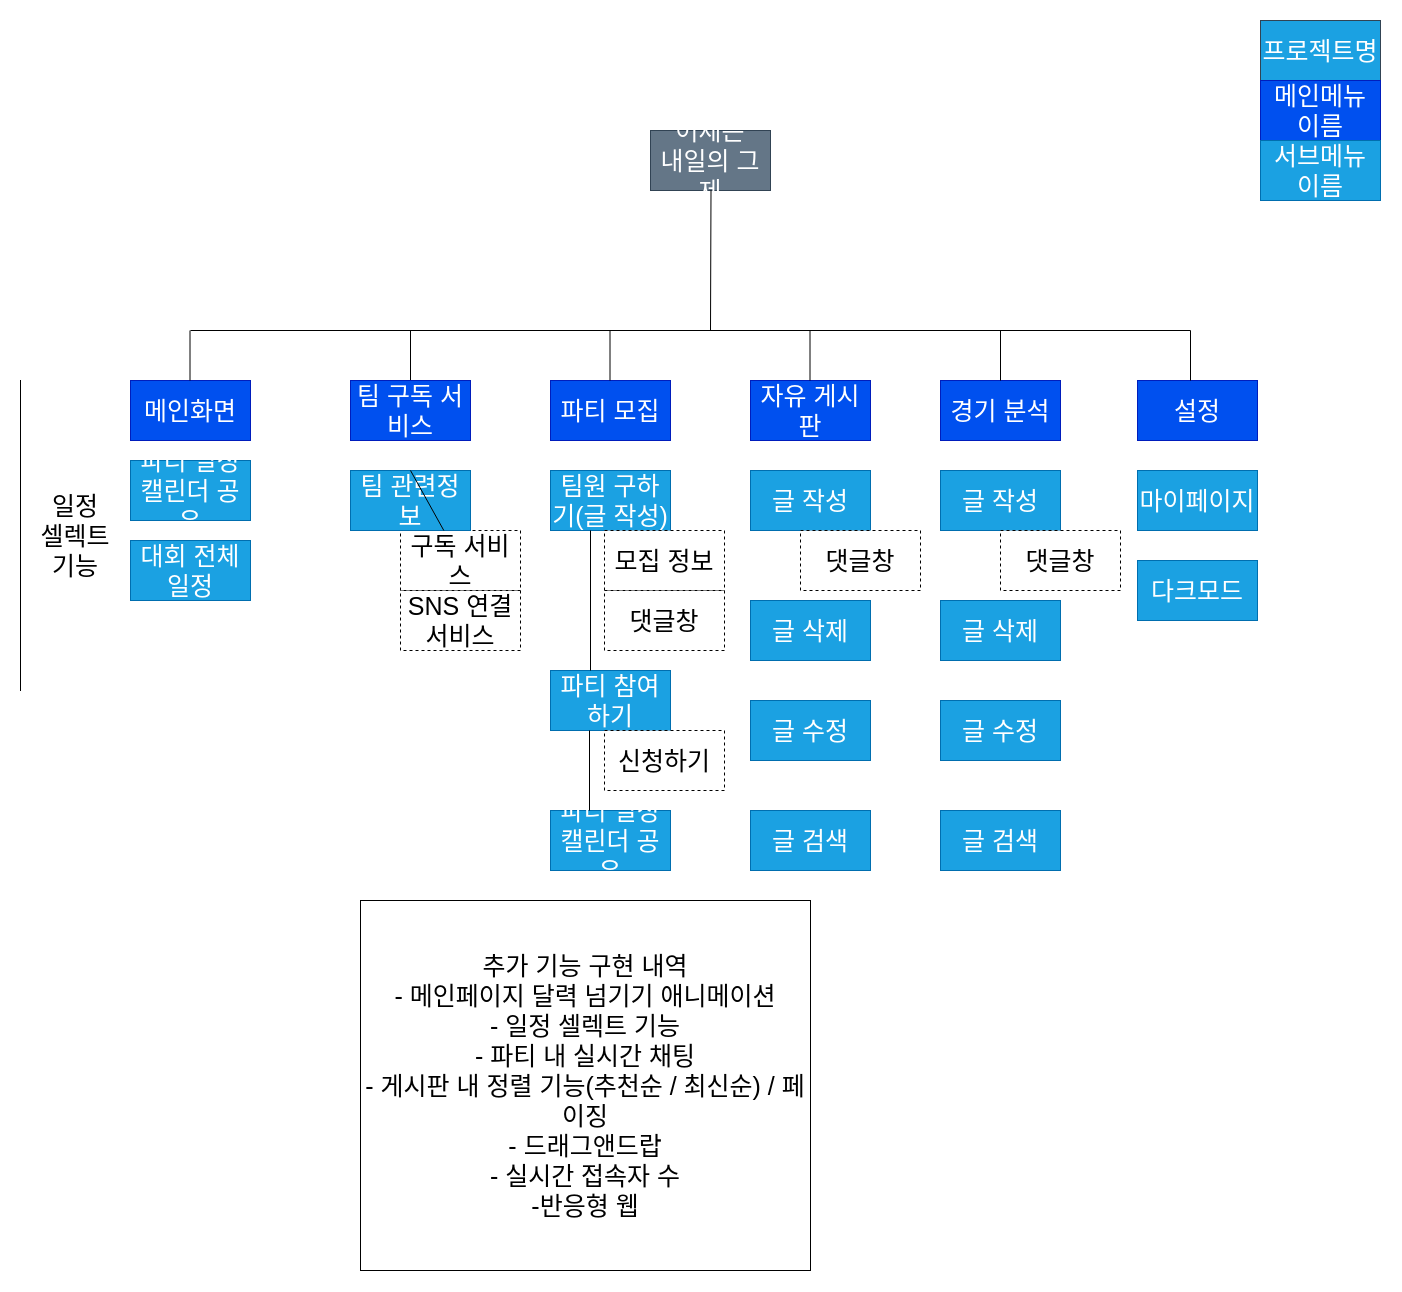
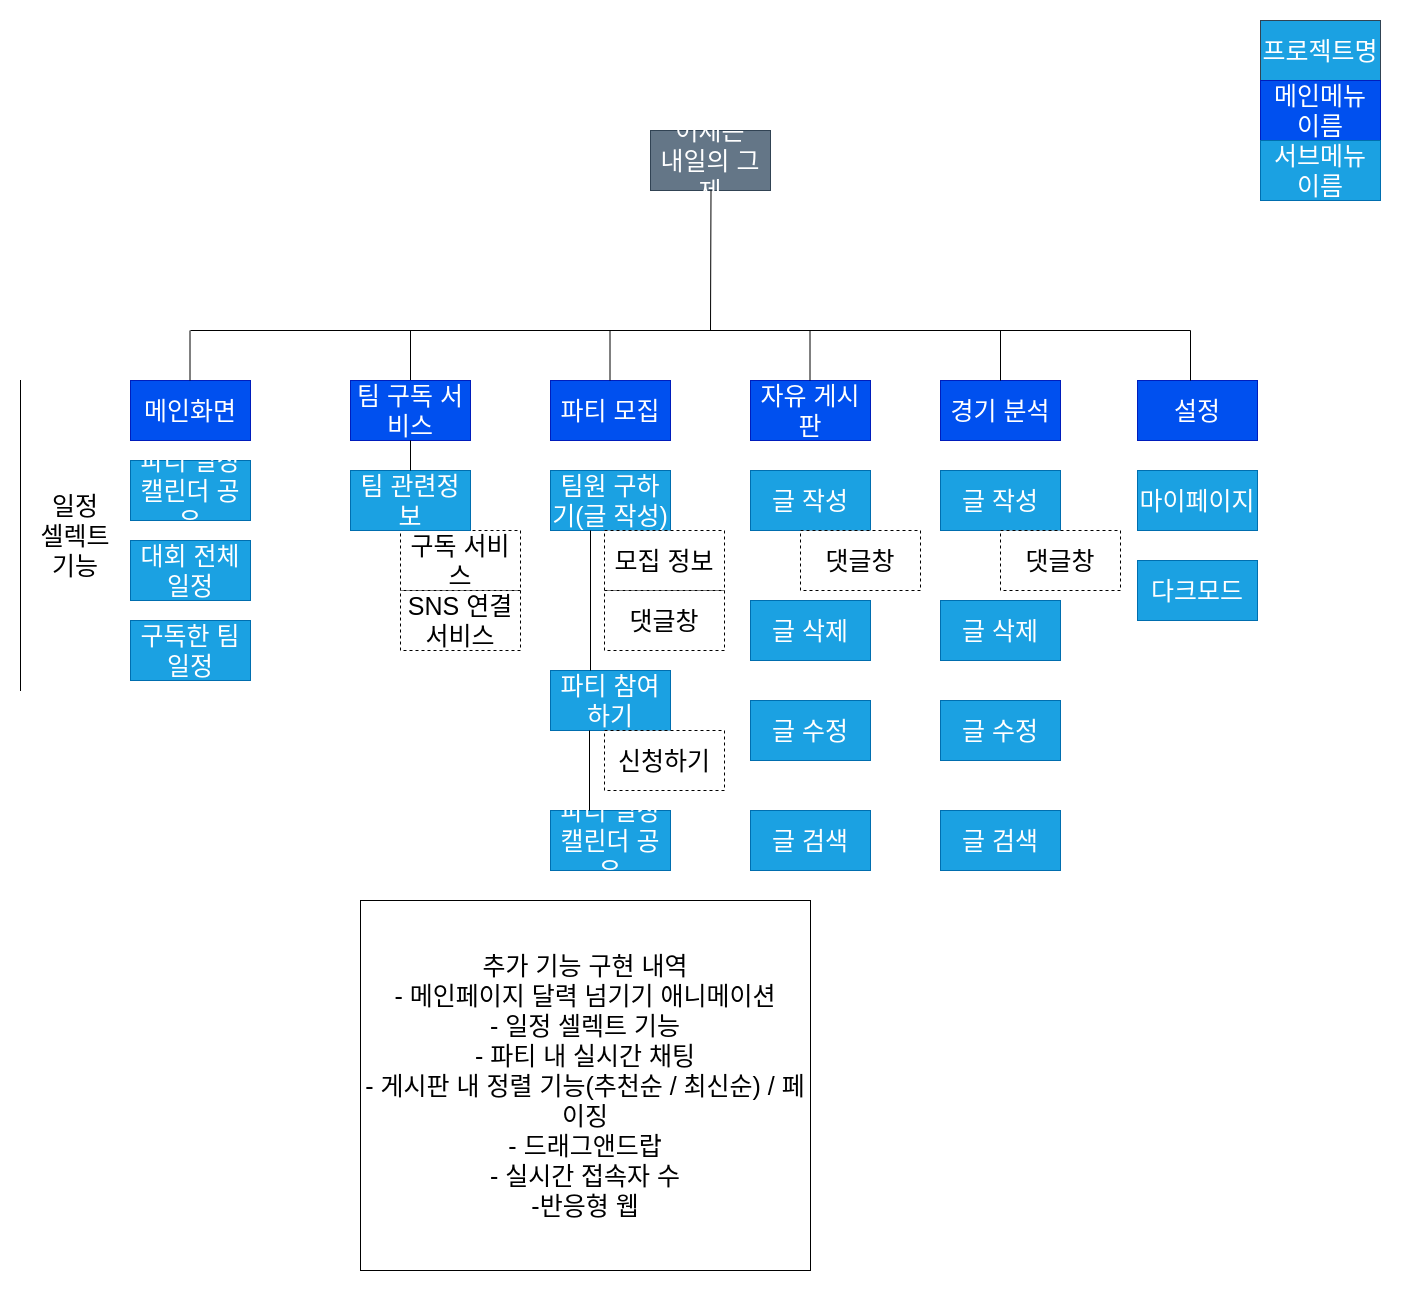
(427, 501) -> (411, 456)
none -> (191, 651)
